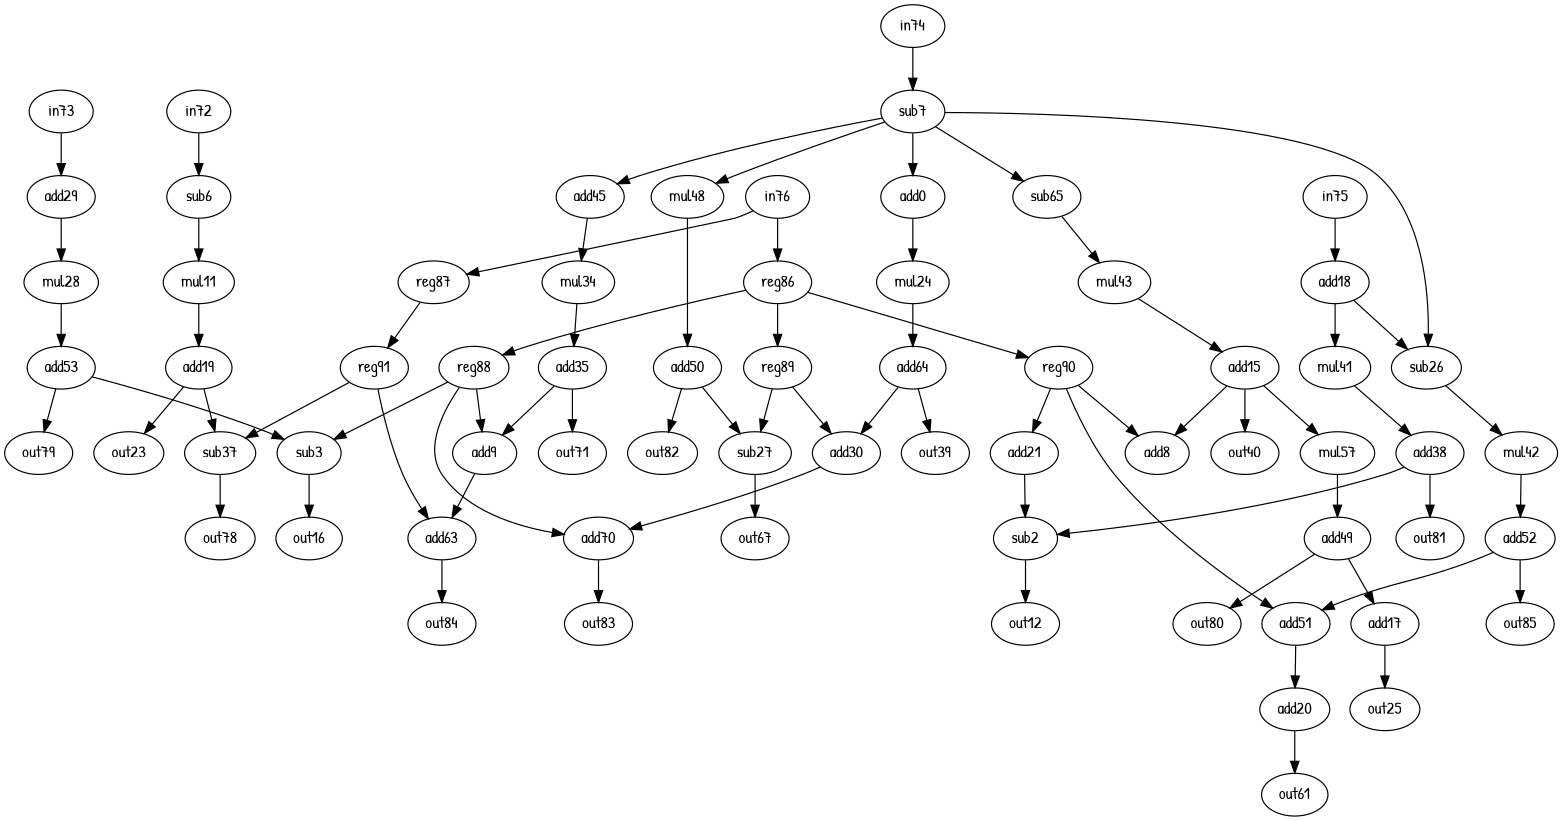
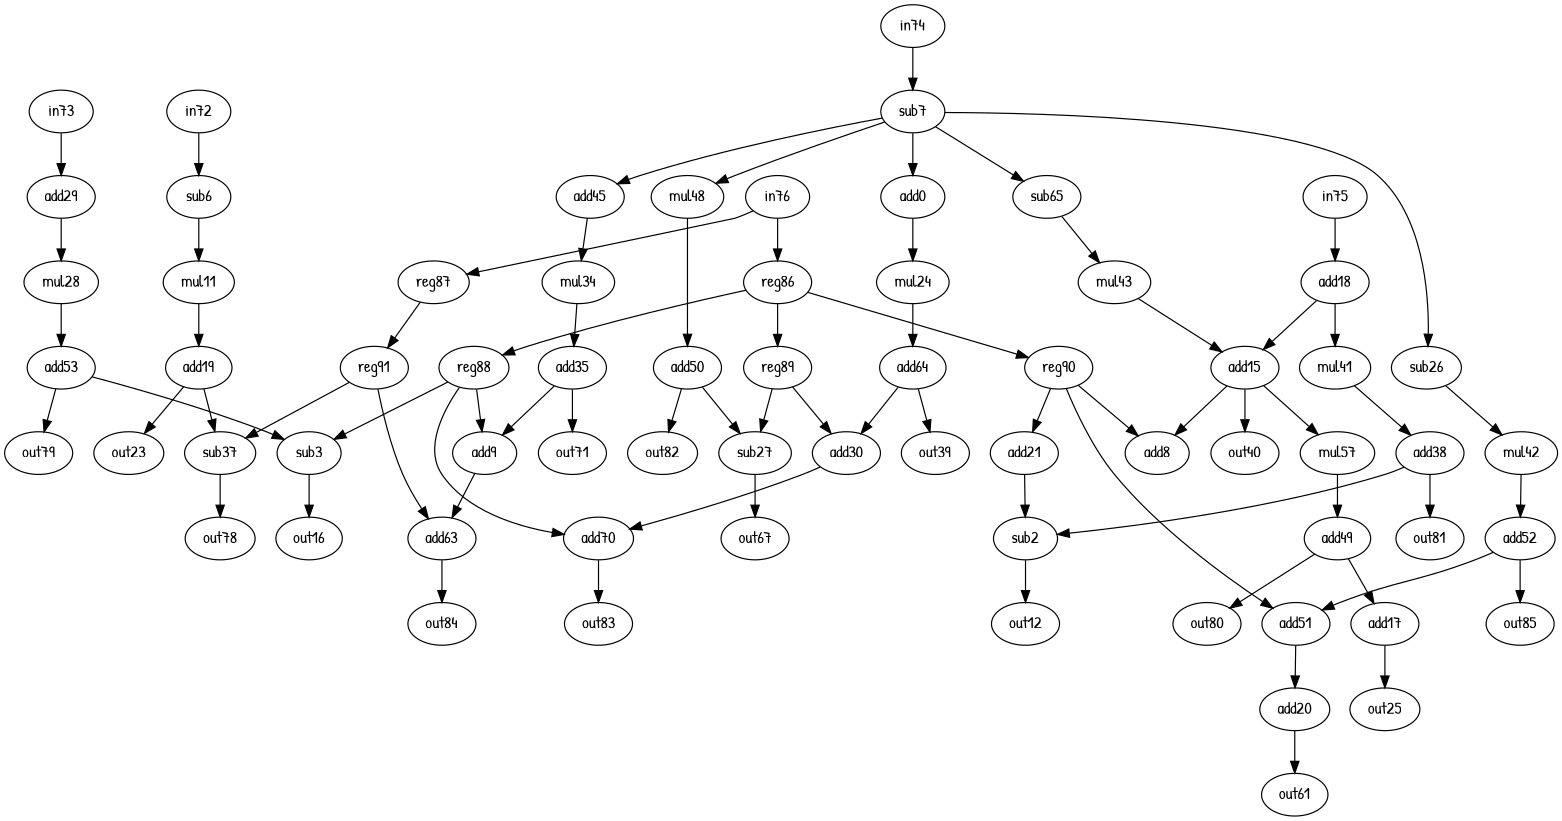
(1376, 321) -> (1294, 321)
